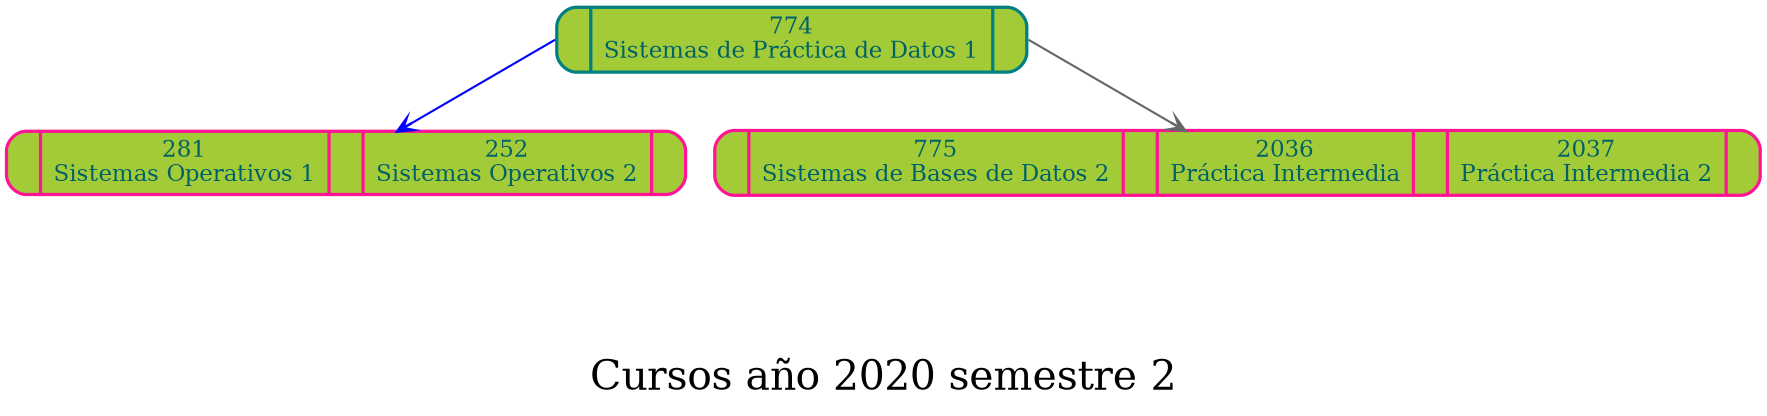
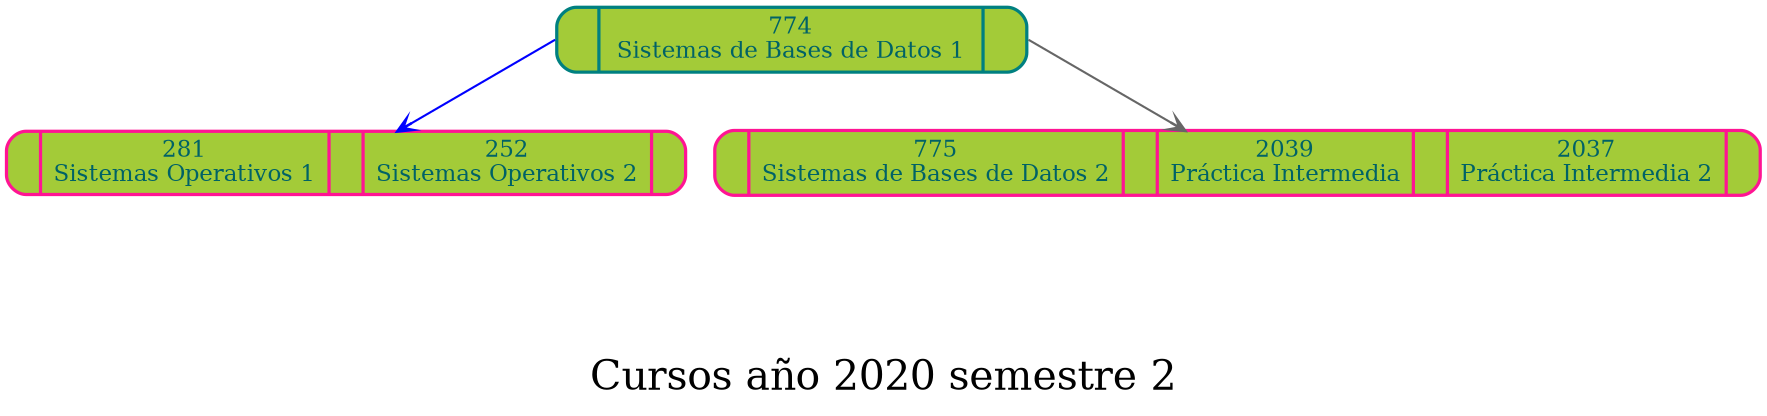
(792, 51) -> (791, 51)
(1285, 150) -> (1285, 150)
